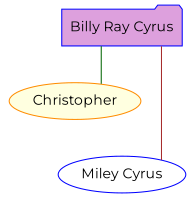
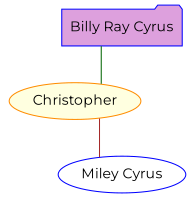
(161, 103) -> (100, 138)
